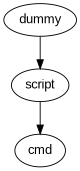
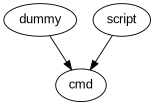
(40, 48) -> (58, 49)
